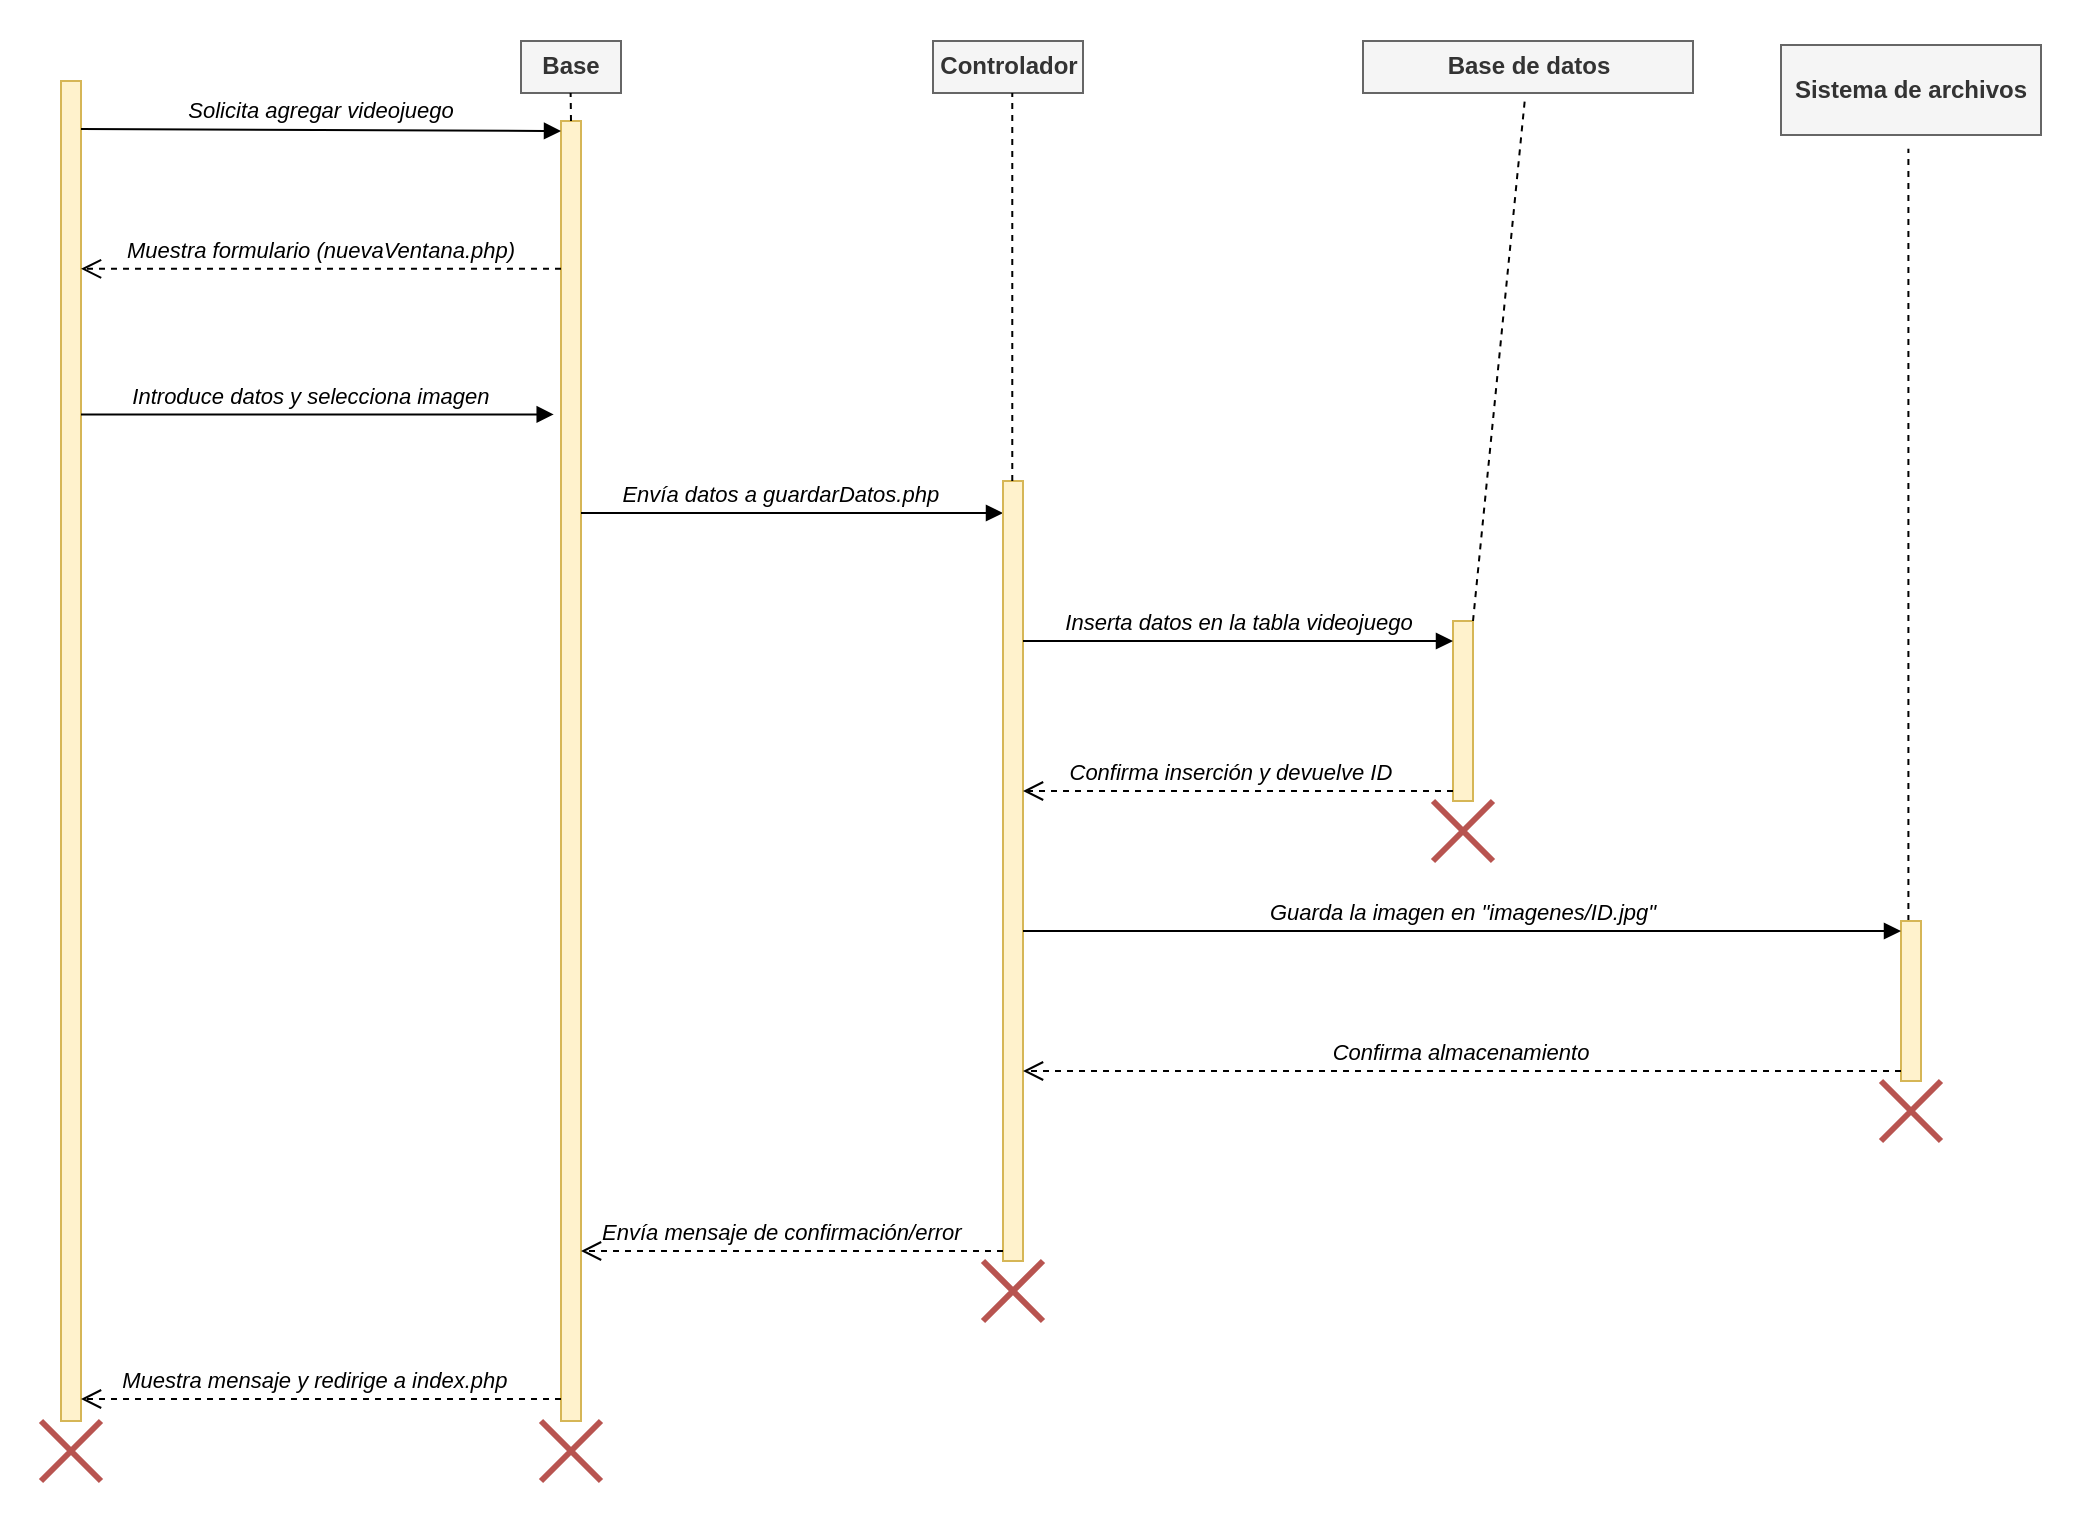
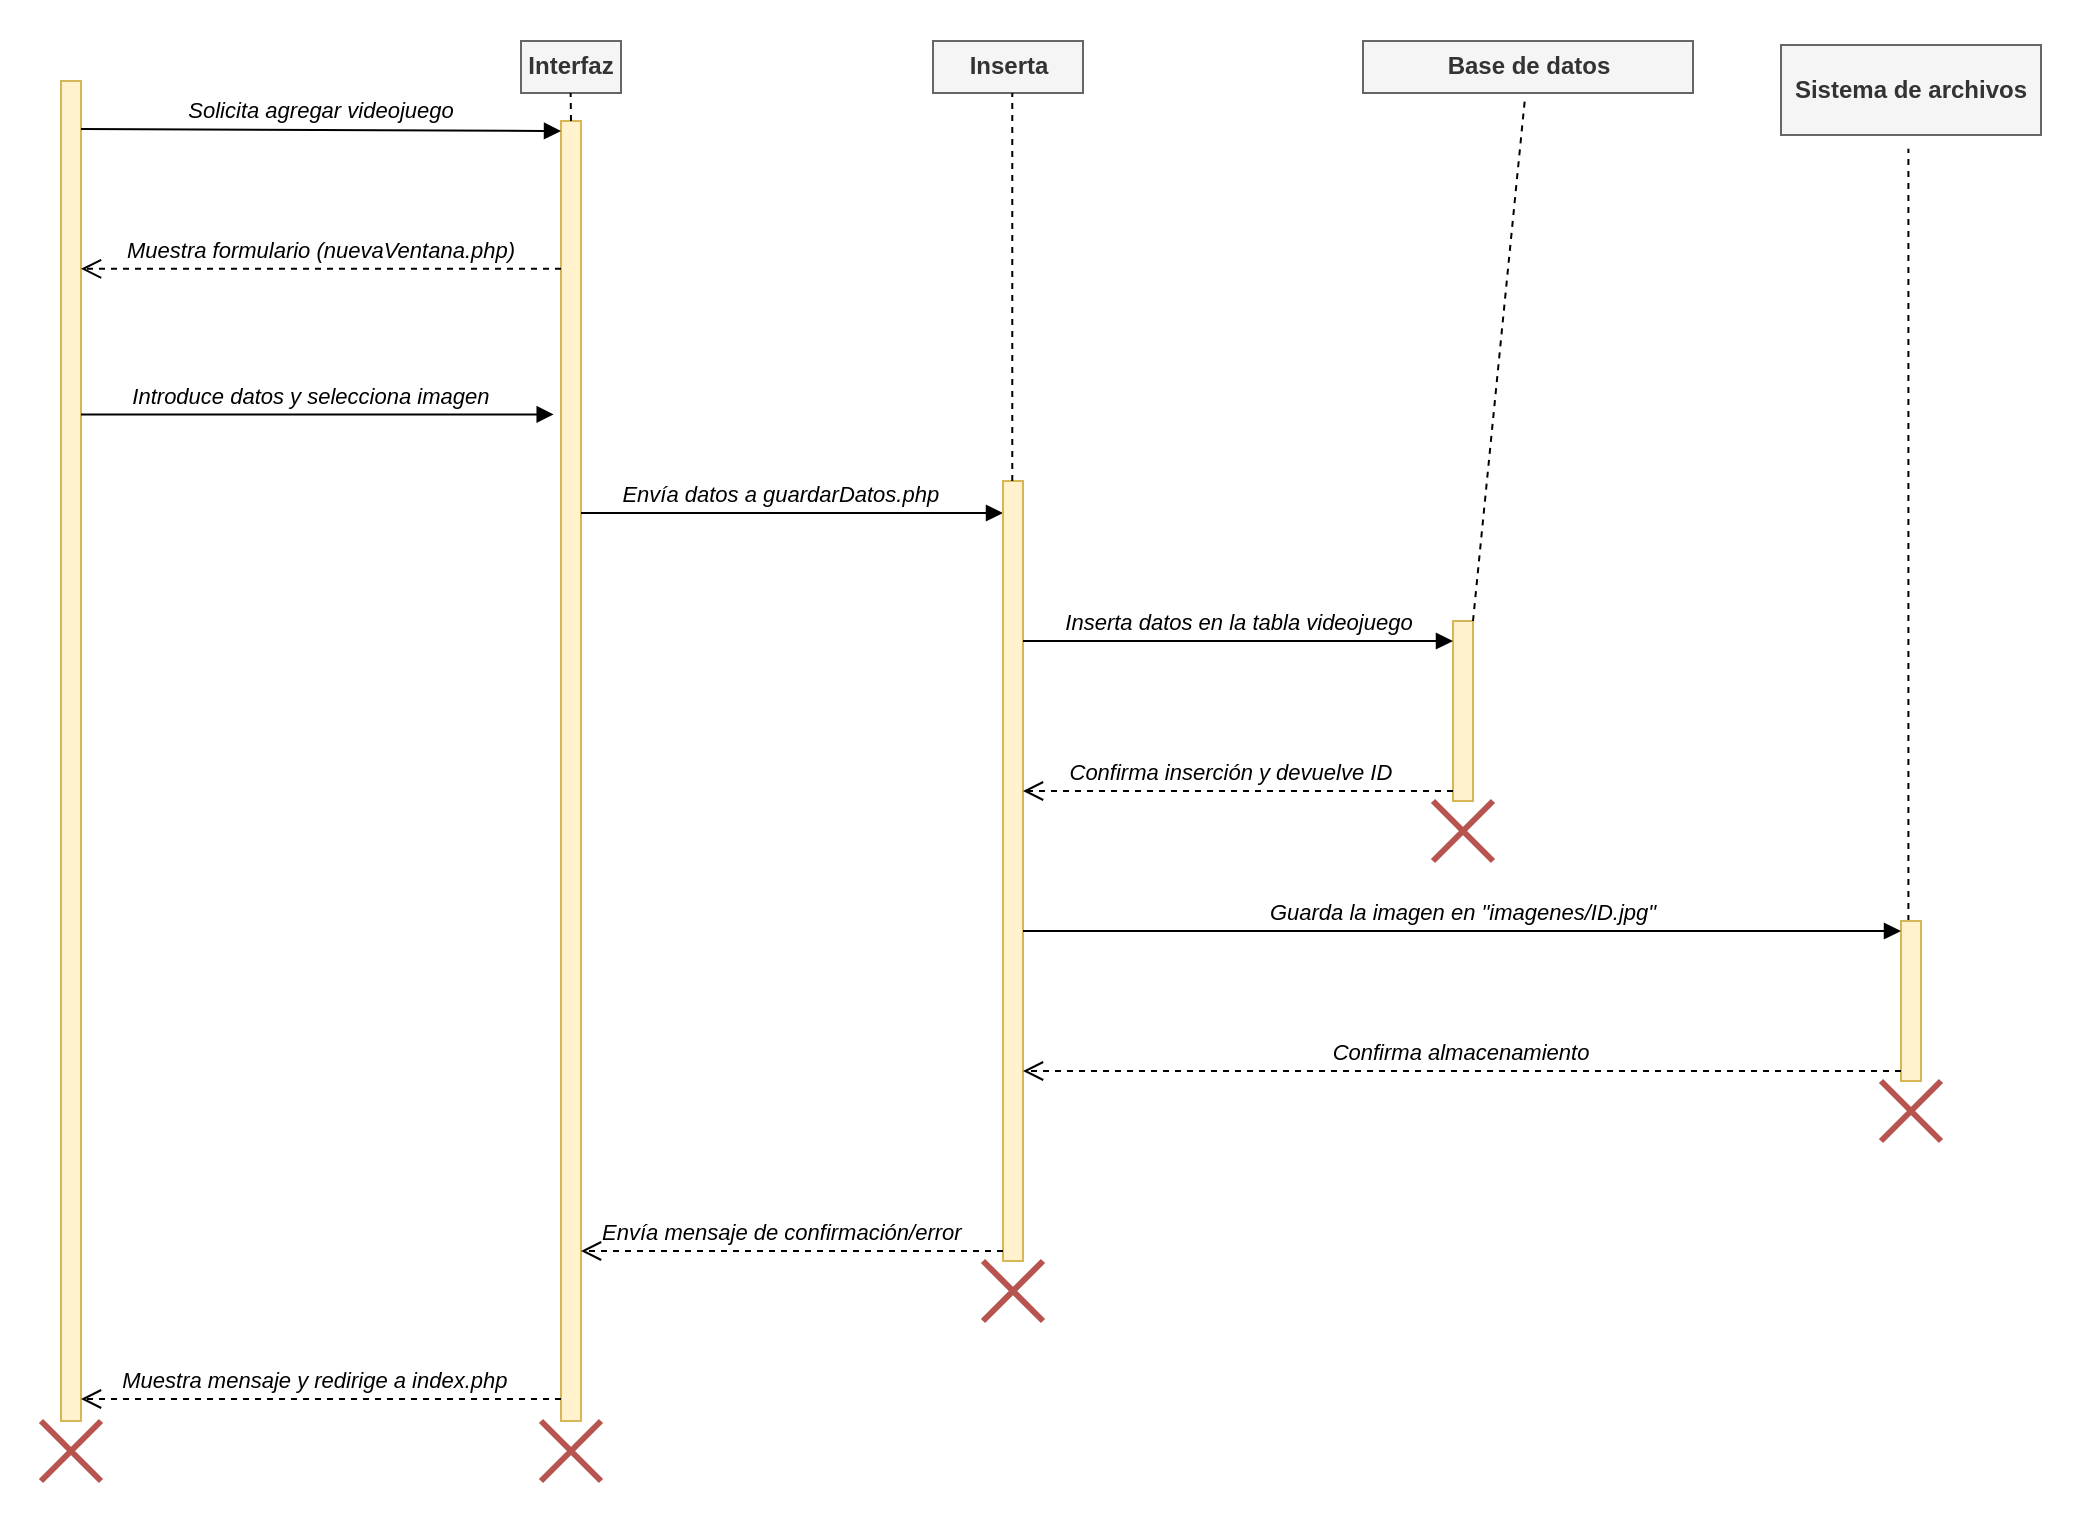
(572, 67) -> (572, 67)
(1010, 67) -> (1010, 67)
